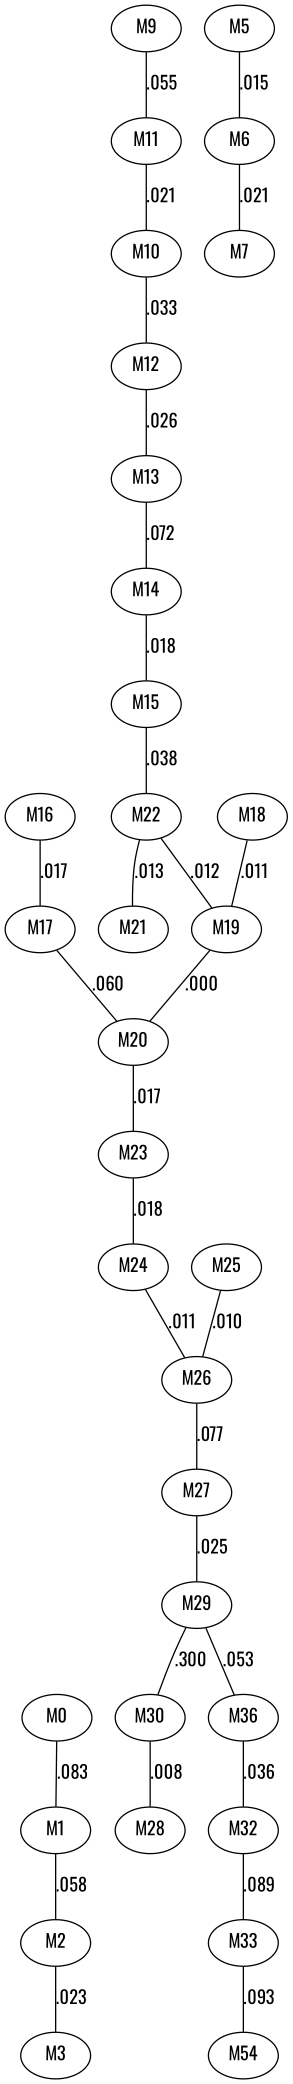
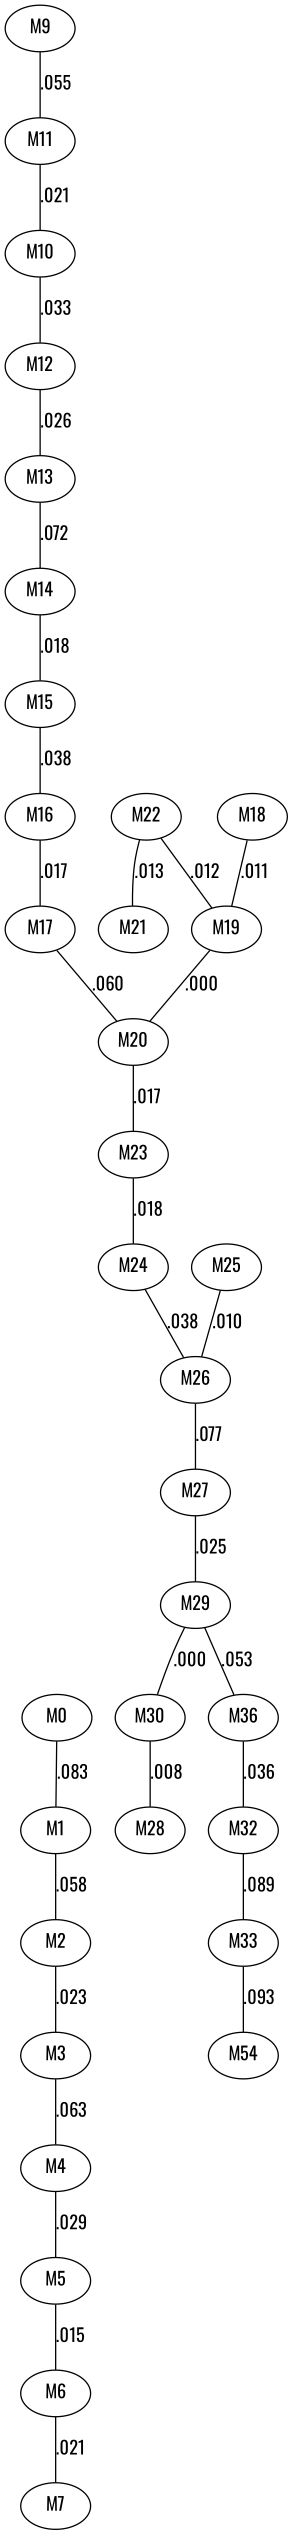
(146, 760) -> (40, 760)
(183, 1324) -> (183, 1324)
(191, 1661) -> (190, 1661)
none -> (56, 2168)
